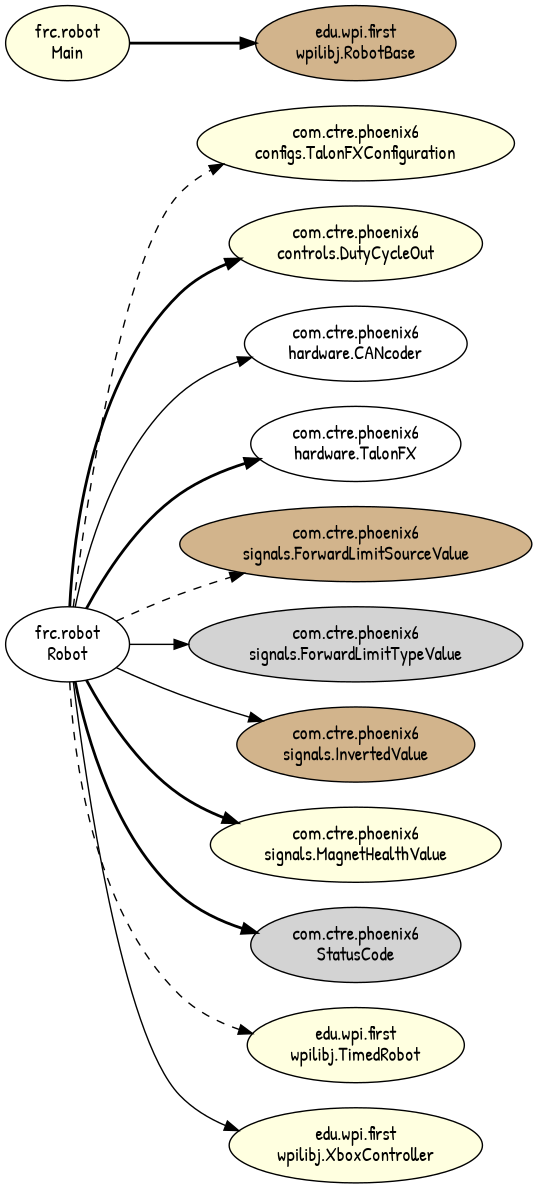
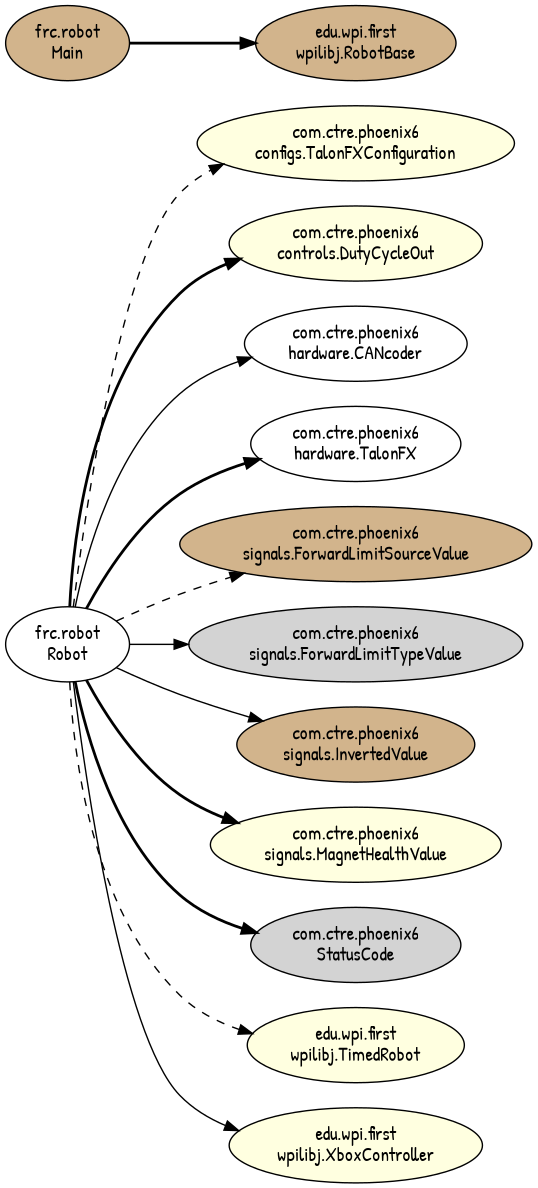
(68, 43) -> (68, 43)
